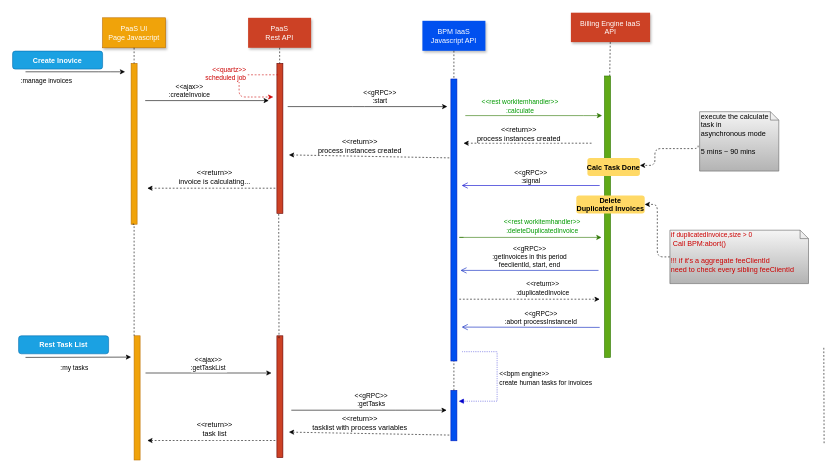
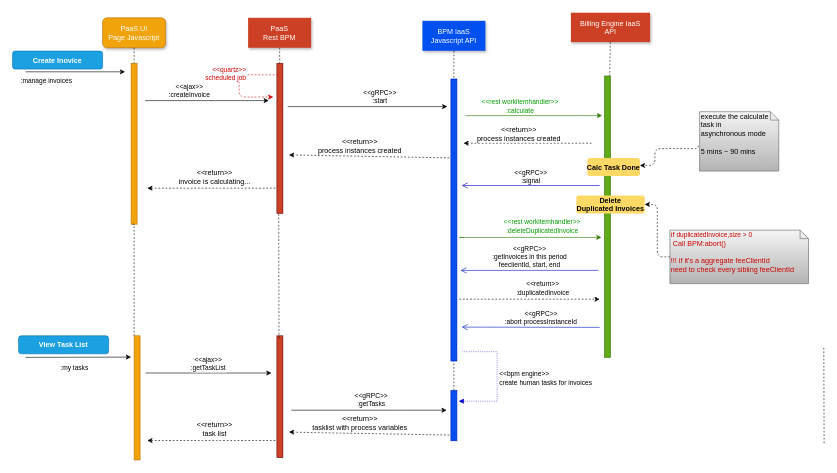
(279, 29) -> (279, 29)
(134, 33) -> (134, 33)
(63, 345) -> (63, 345)
